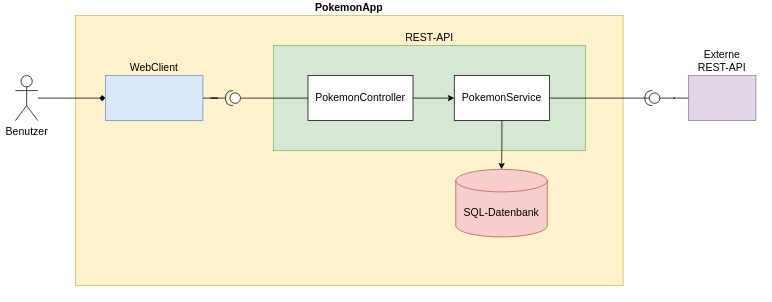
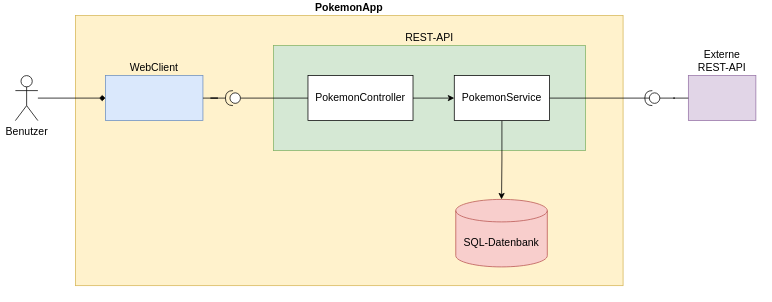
(501, 203) -> (501, 233)
